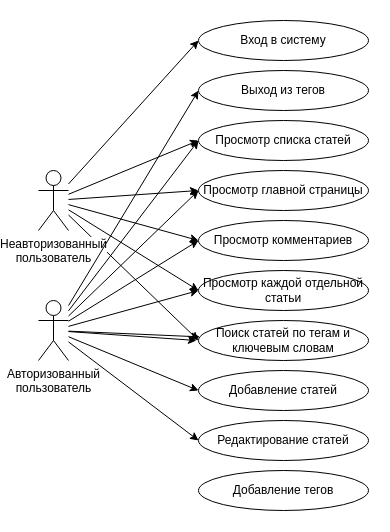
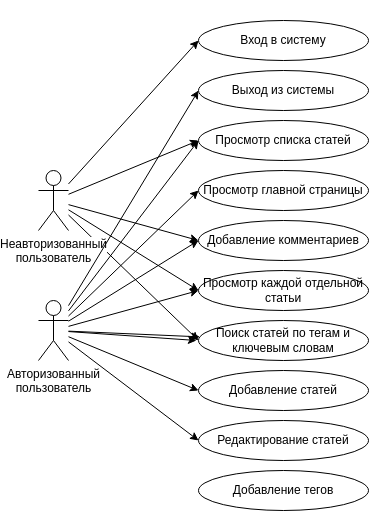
(284, 91) -> (284, 91)
(130, 195) -> none
(284, 241) -> (284, 241)
